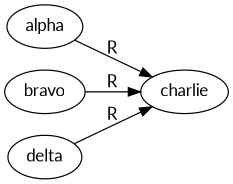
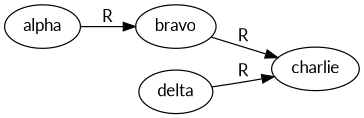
(108, 56) -> (102, 27)
